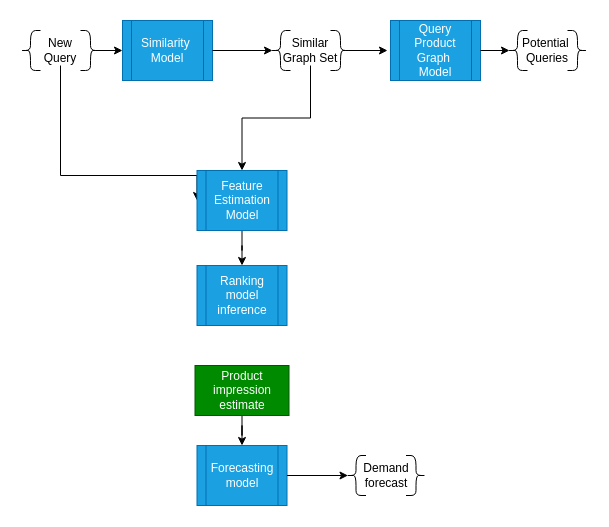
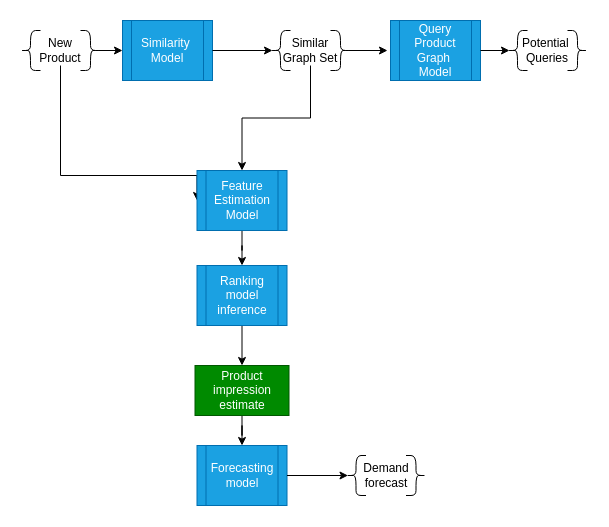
(61, 51) -> (61, 51)
none -> (242, 342)
